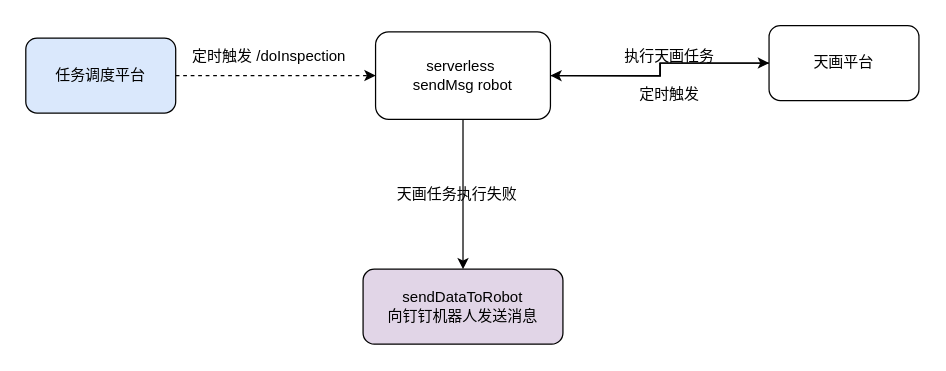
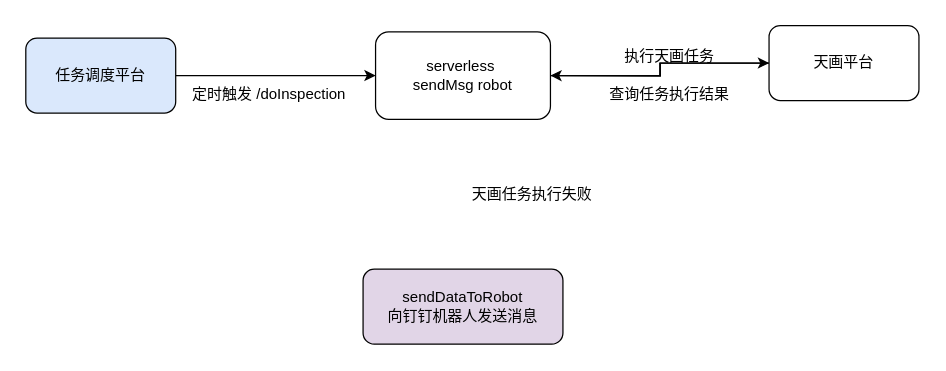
(269, 57) -> (269, 94)
(270, 76) -> (270, 76)
(670, 94) -> (670, 94)
(463, 190) -> none
(457, 194) -> (532, 194)
